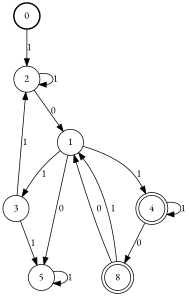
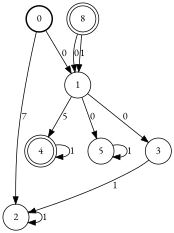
(29, 48) -> (24, 117)
(46, 108) -> (57, 49)
(44, 174) -> (125, 117)
(139, 174) -> (65, 117)
(27, 240) -> none
(136, 240) -> none
